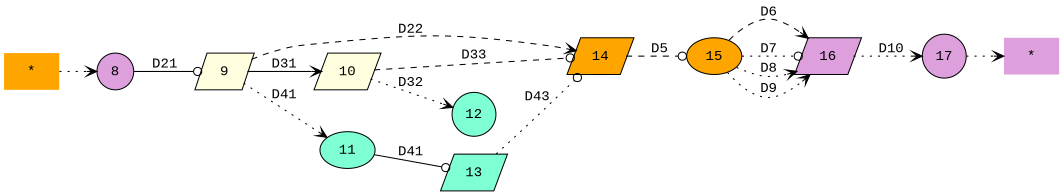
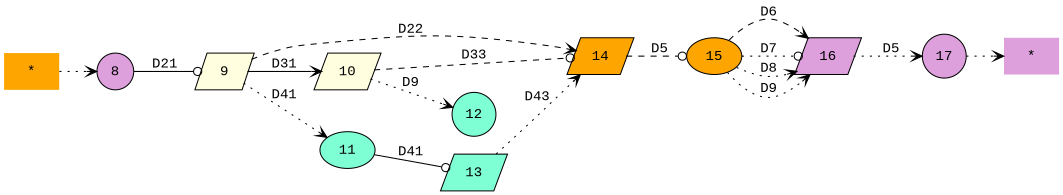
(891, 48) -> (891, 48)
(411, 82) -> (411, 82)
(536, 118) -> (536, 118)
